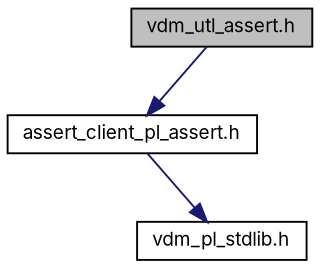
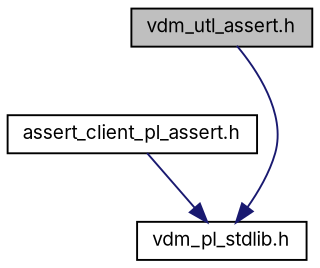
(183, 74) -> (277, 125)
